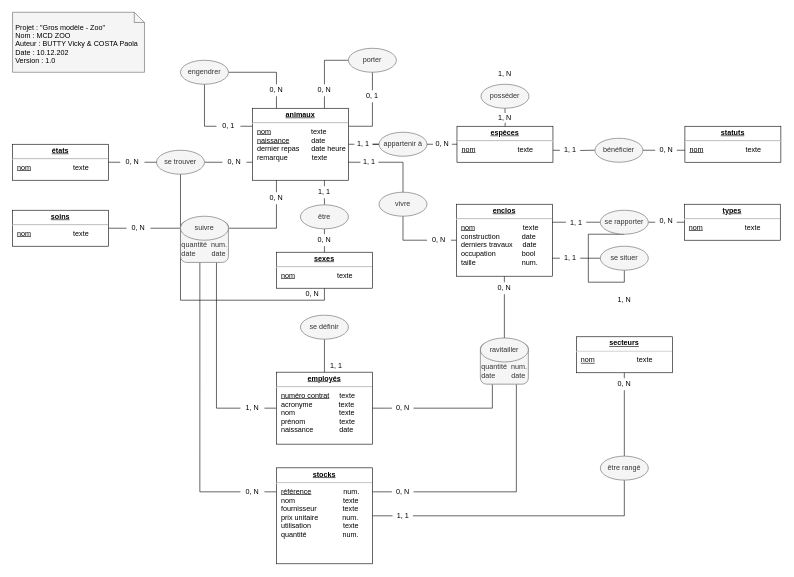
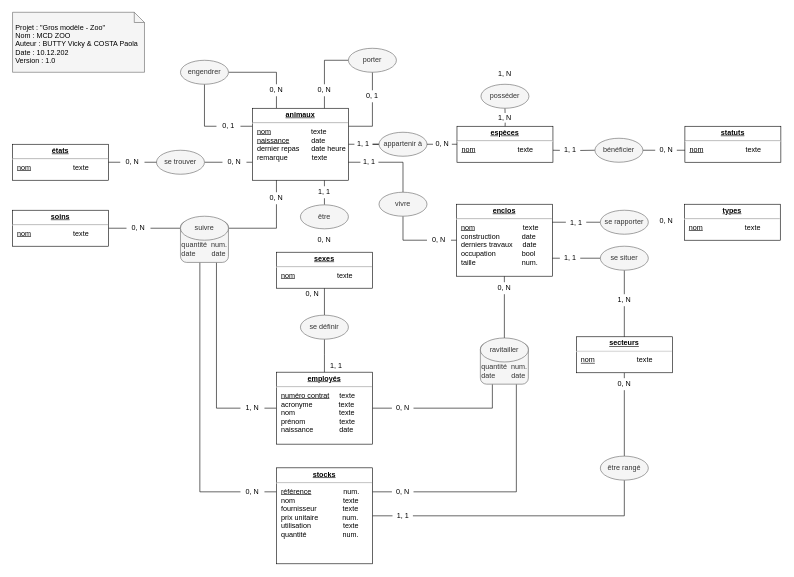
(679, 222) -> none
(324, 248) -> none
(588, 261) -> (624, 320)
(231, 300) -> (324, 306)
